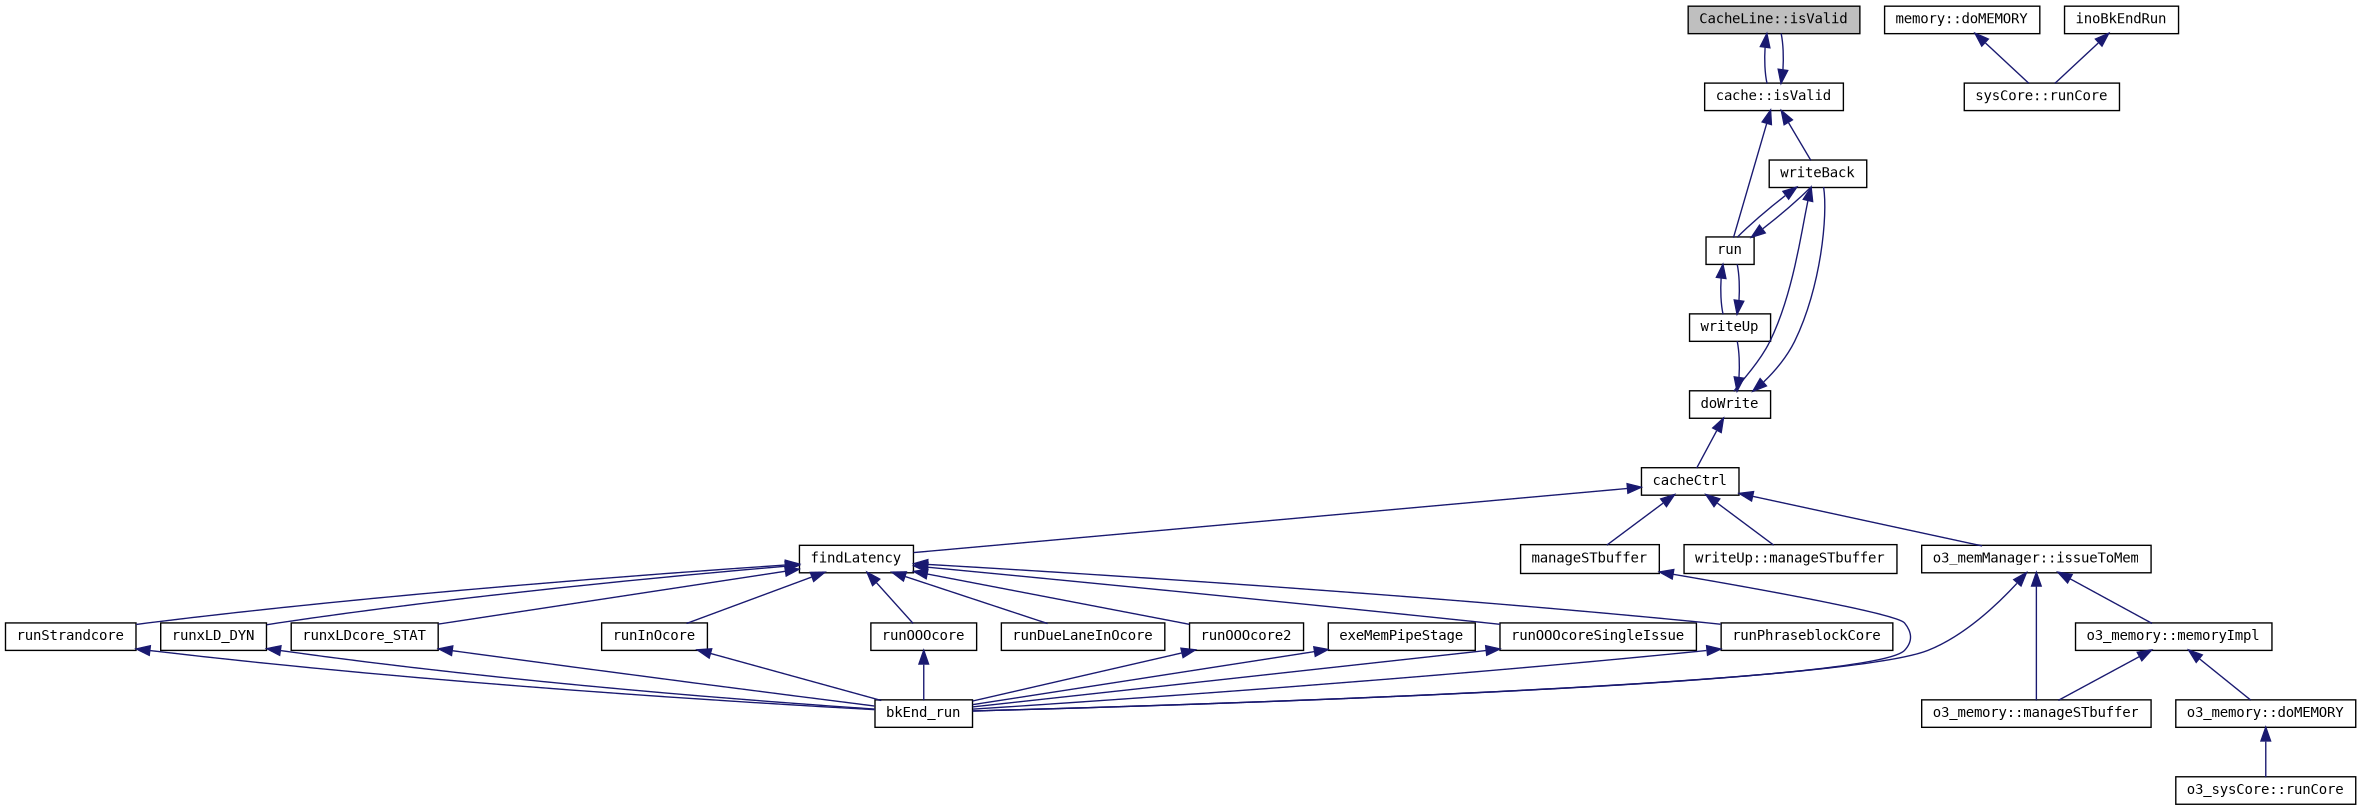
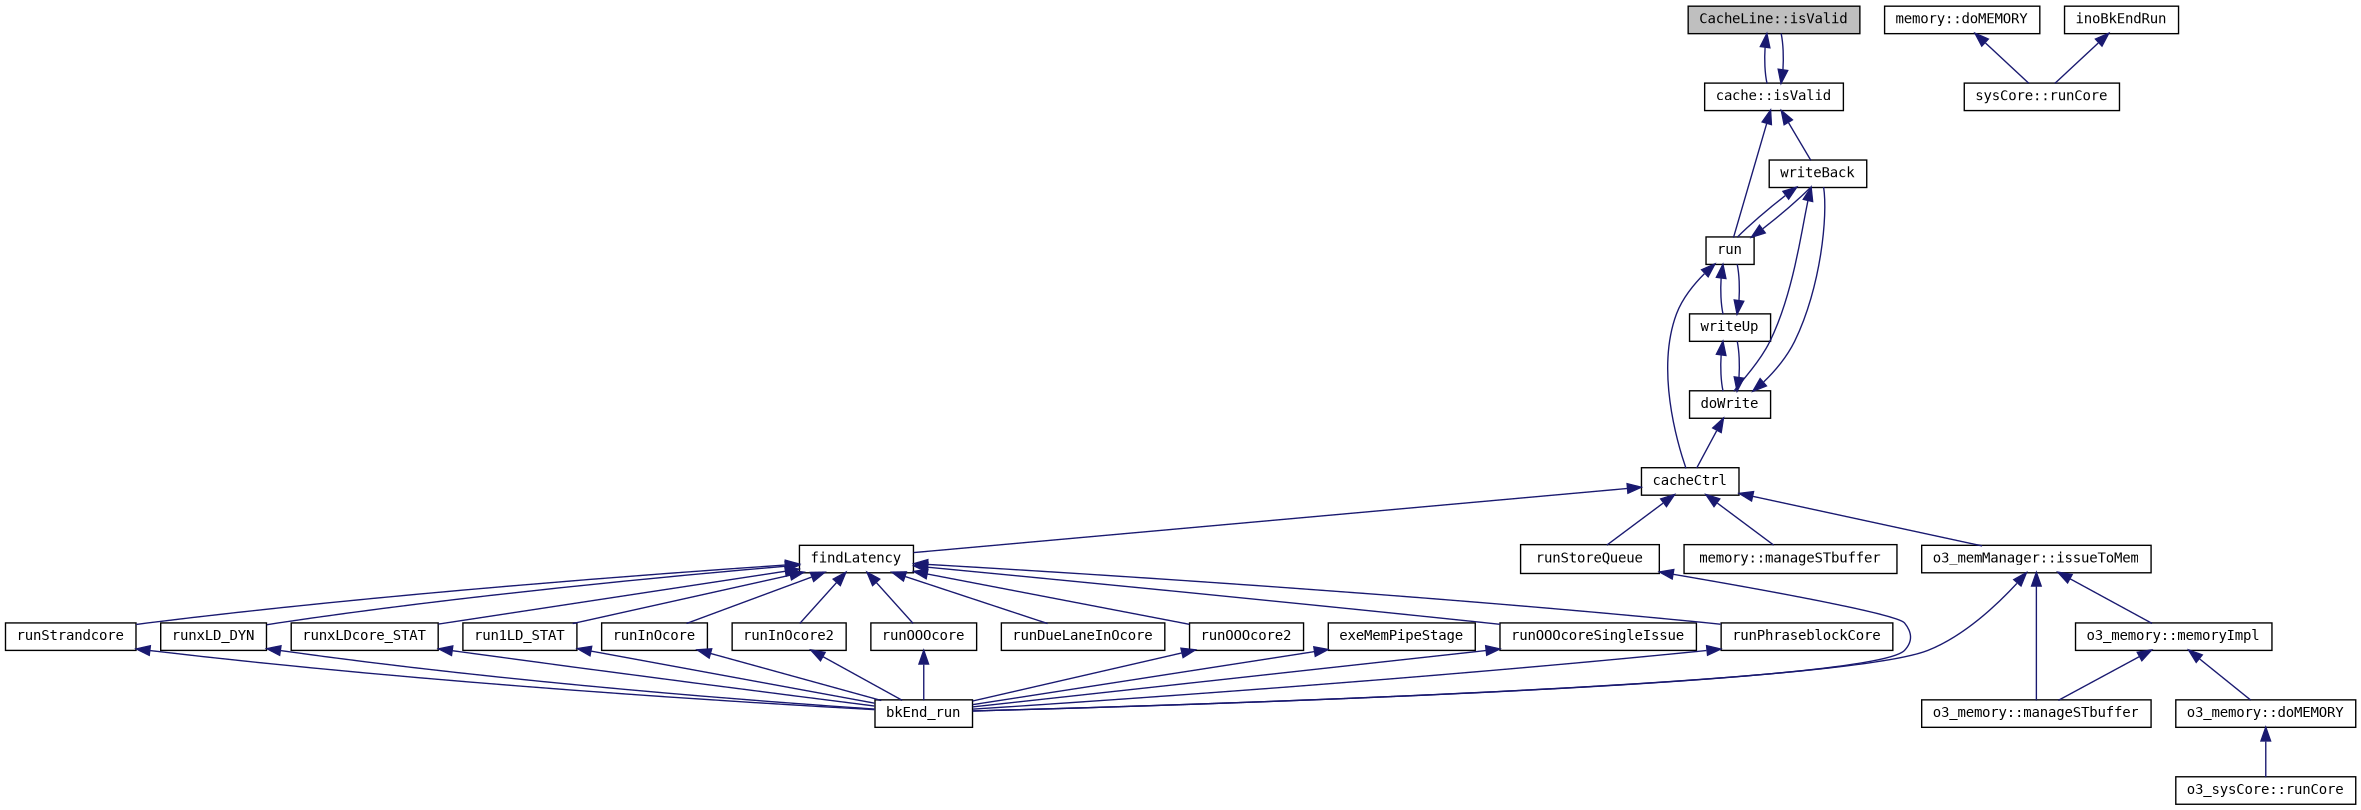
none -> (1668, 367)
none -> (1721, 373)
(1590, 559) -> (1590, 559)
(1791, 559) -> (1791, 559)
none -> (520, 637)
none -> (789, 637)
